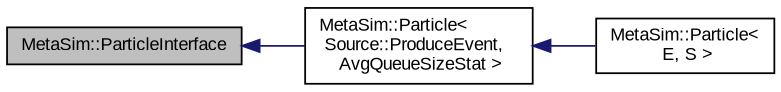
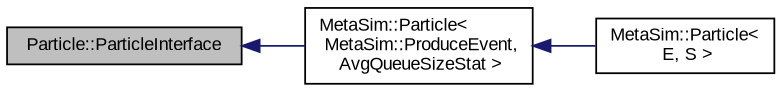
(124, 46) -> (124, 46)
(419, 46) -> (419, 46)
